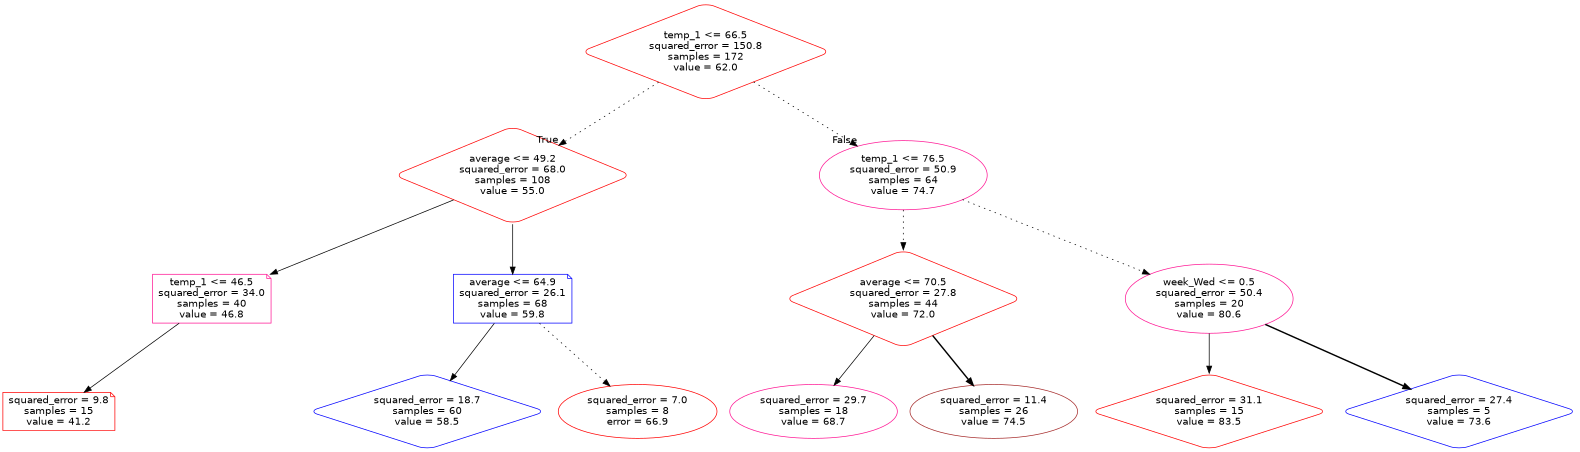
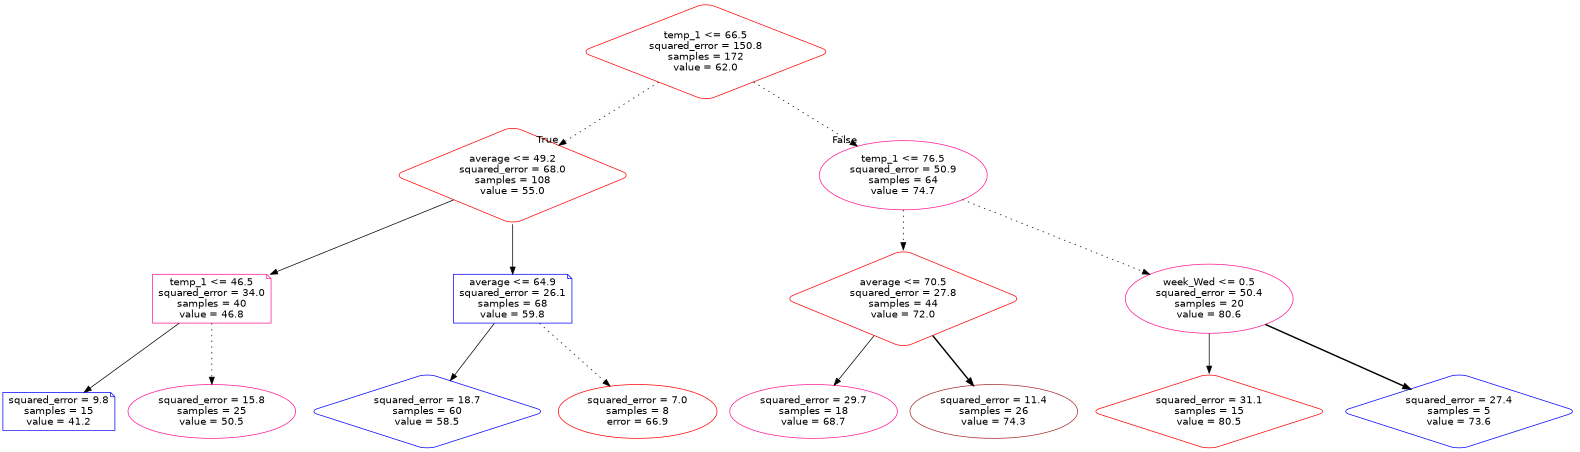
(59, 411) -> (59, 411)
none -> (212, 411)
(994, 411) -> (994, 411)
(1209, 411) -> (1209, 411)
